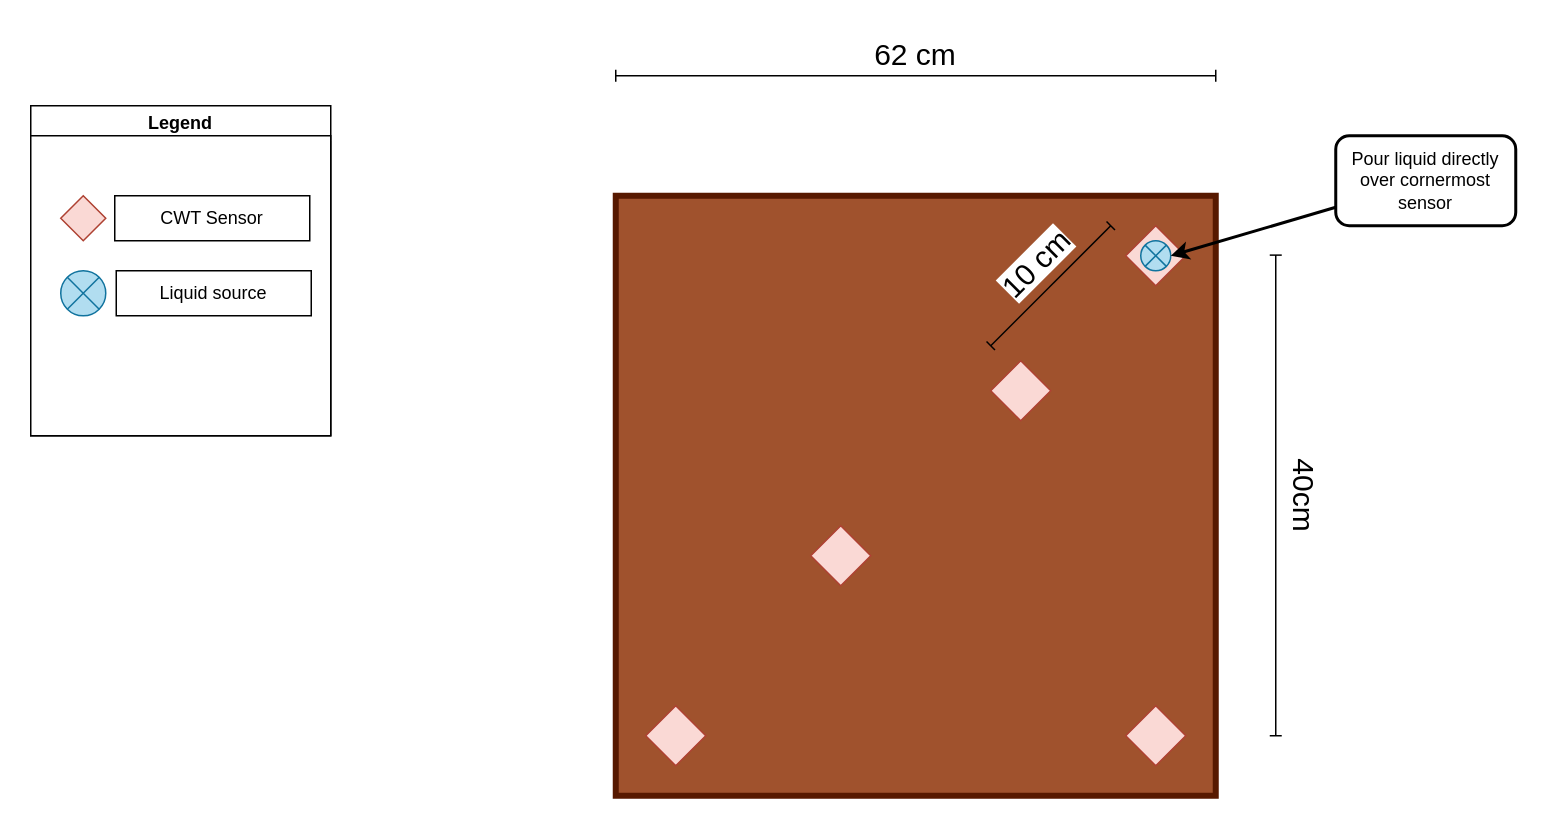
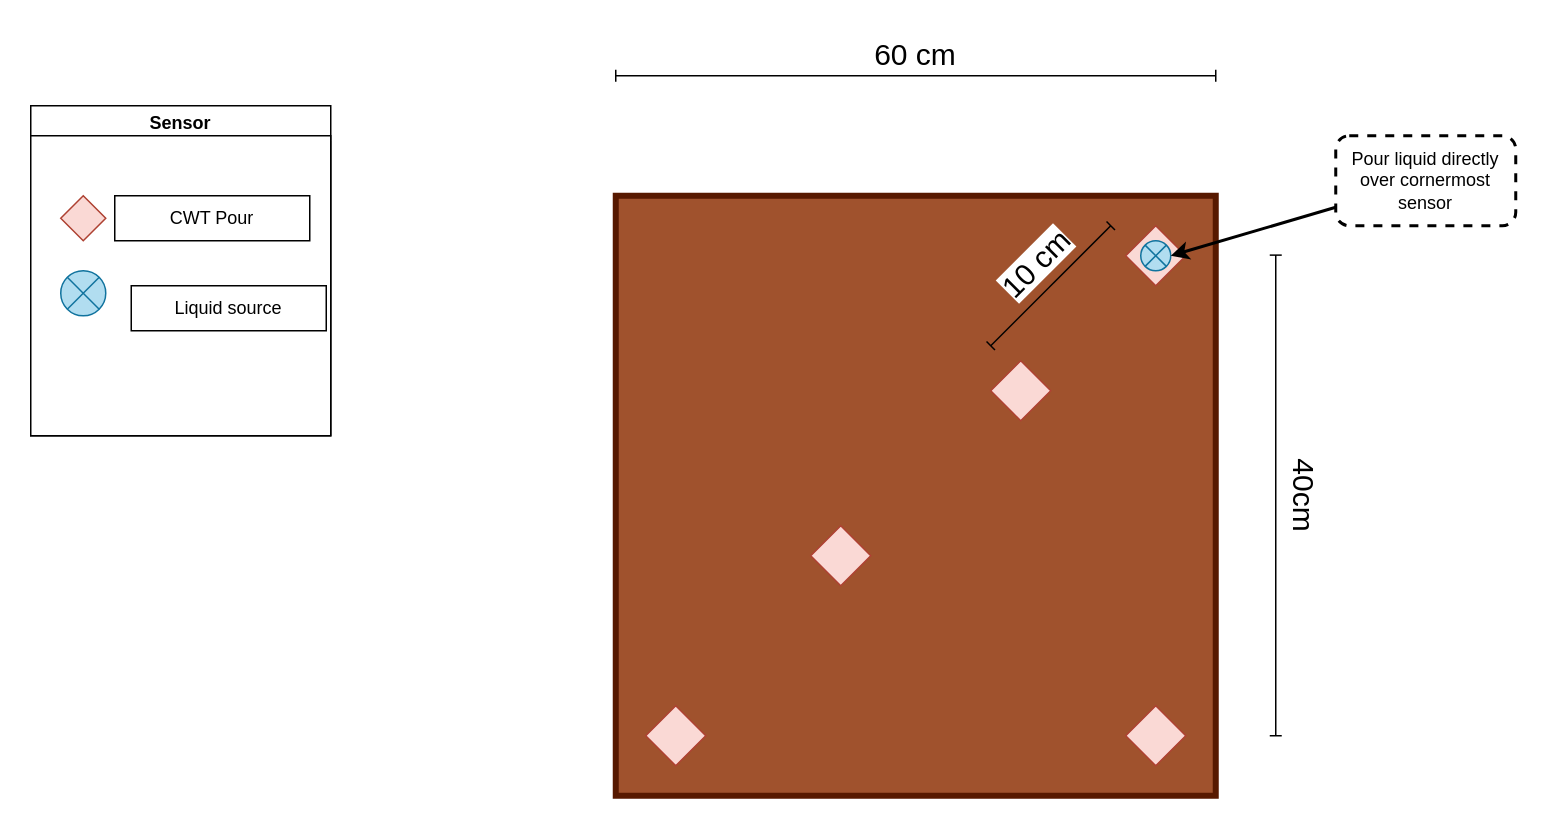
(916, 53) -> (916, 53)
(181, 124) -> (181, 124)
(1426, 181) -> (1426, 181)
(212, 218) -> (212, 218)
(214, 293) -> (229, 308)
